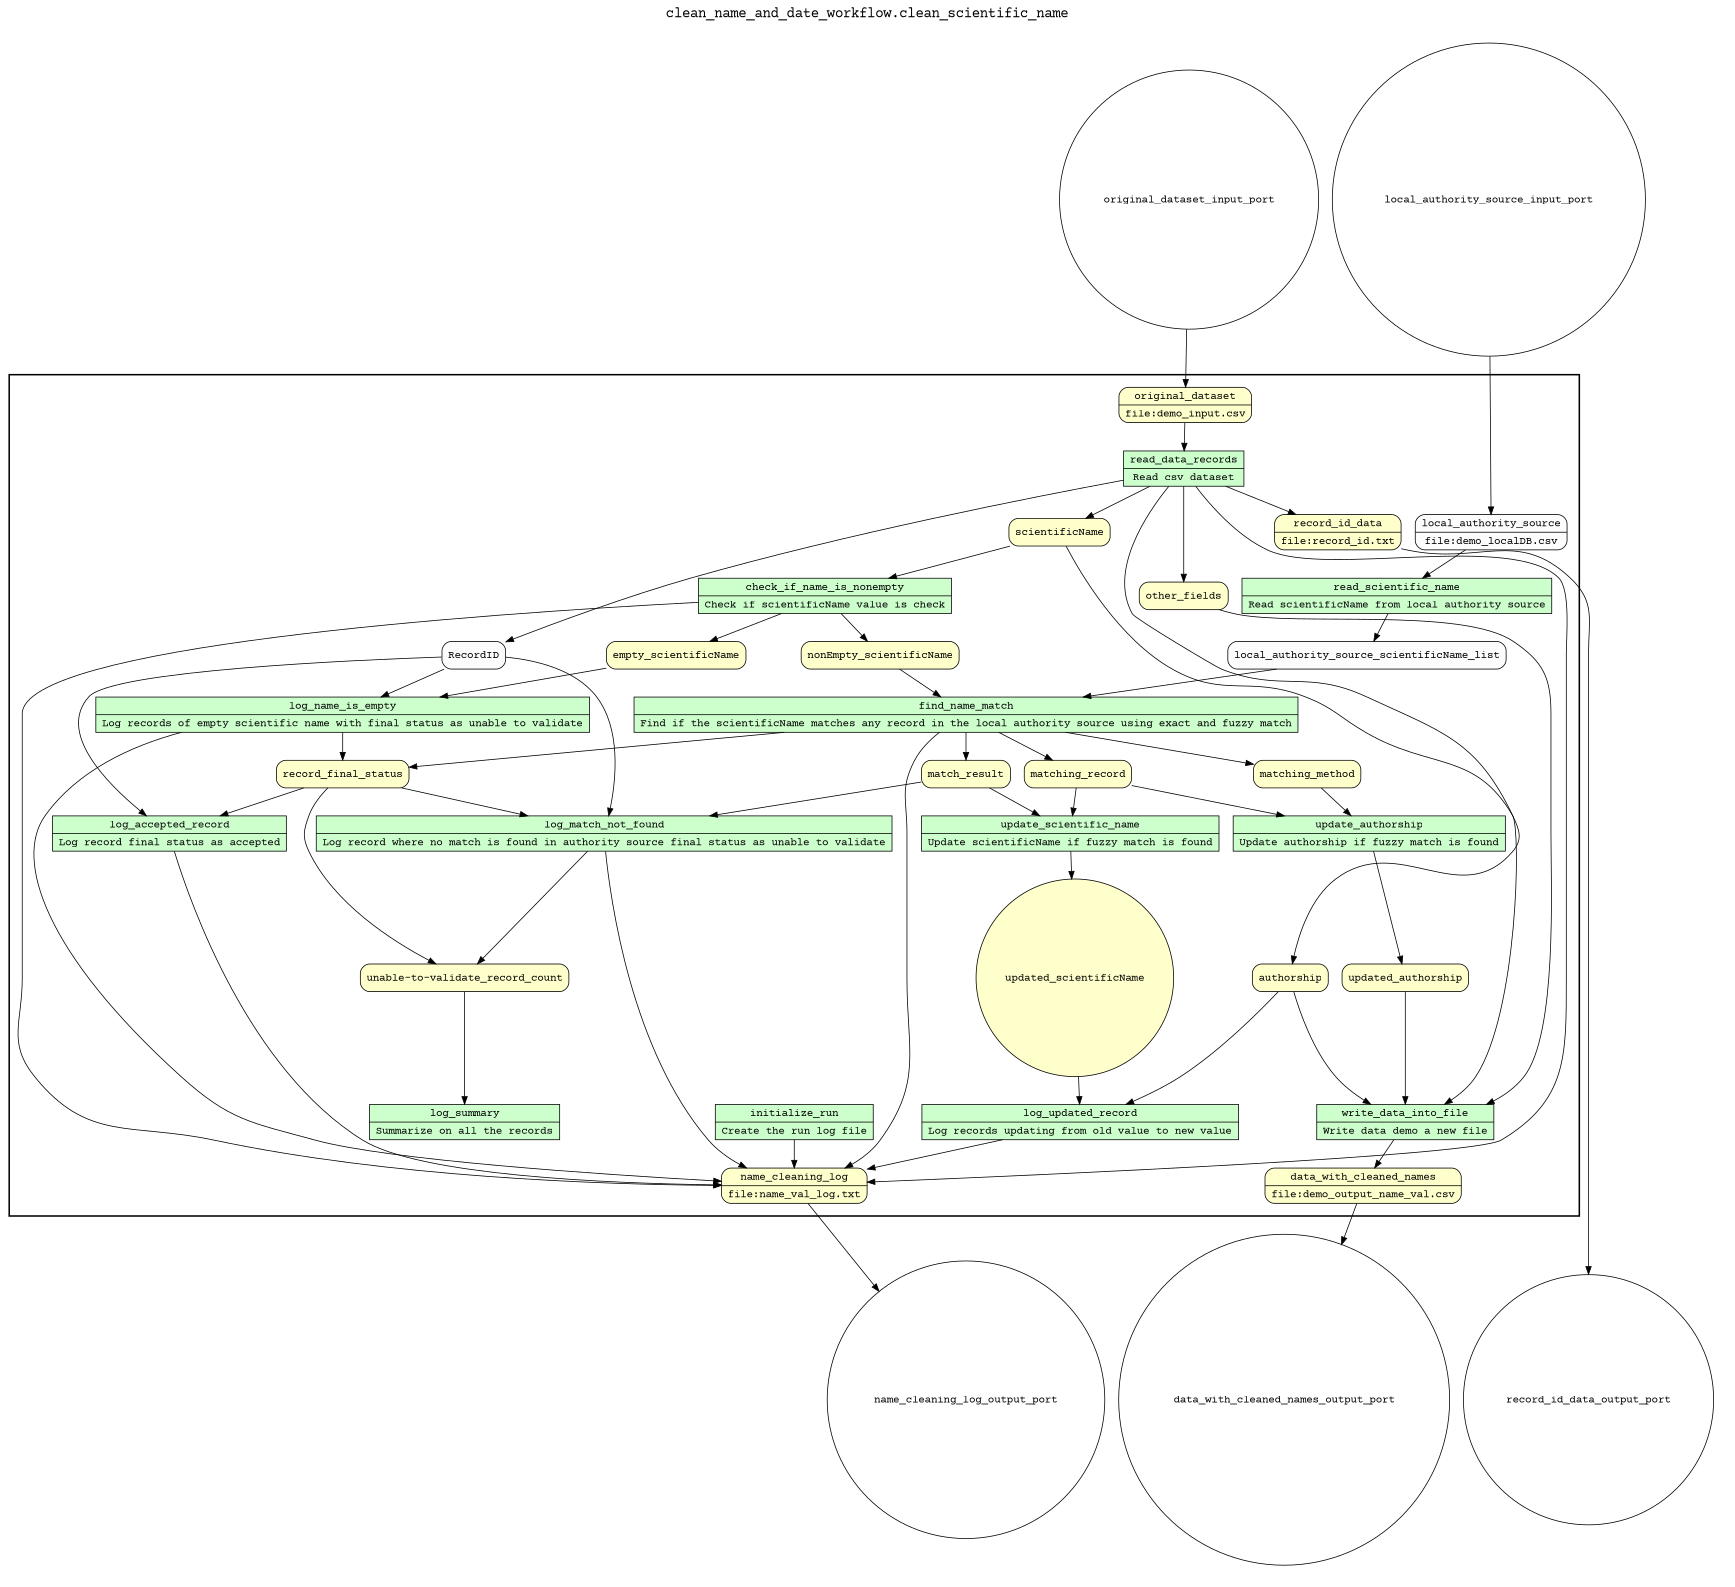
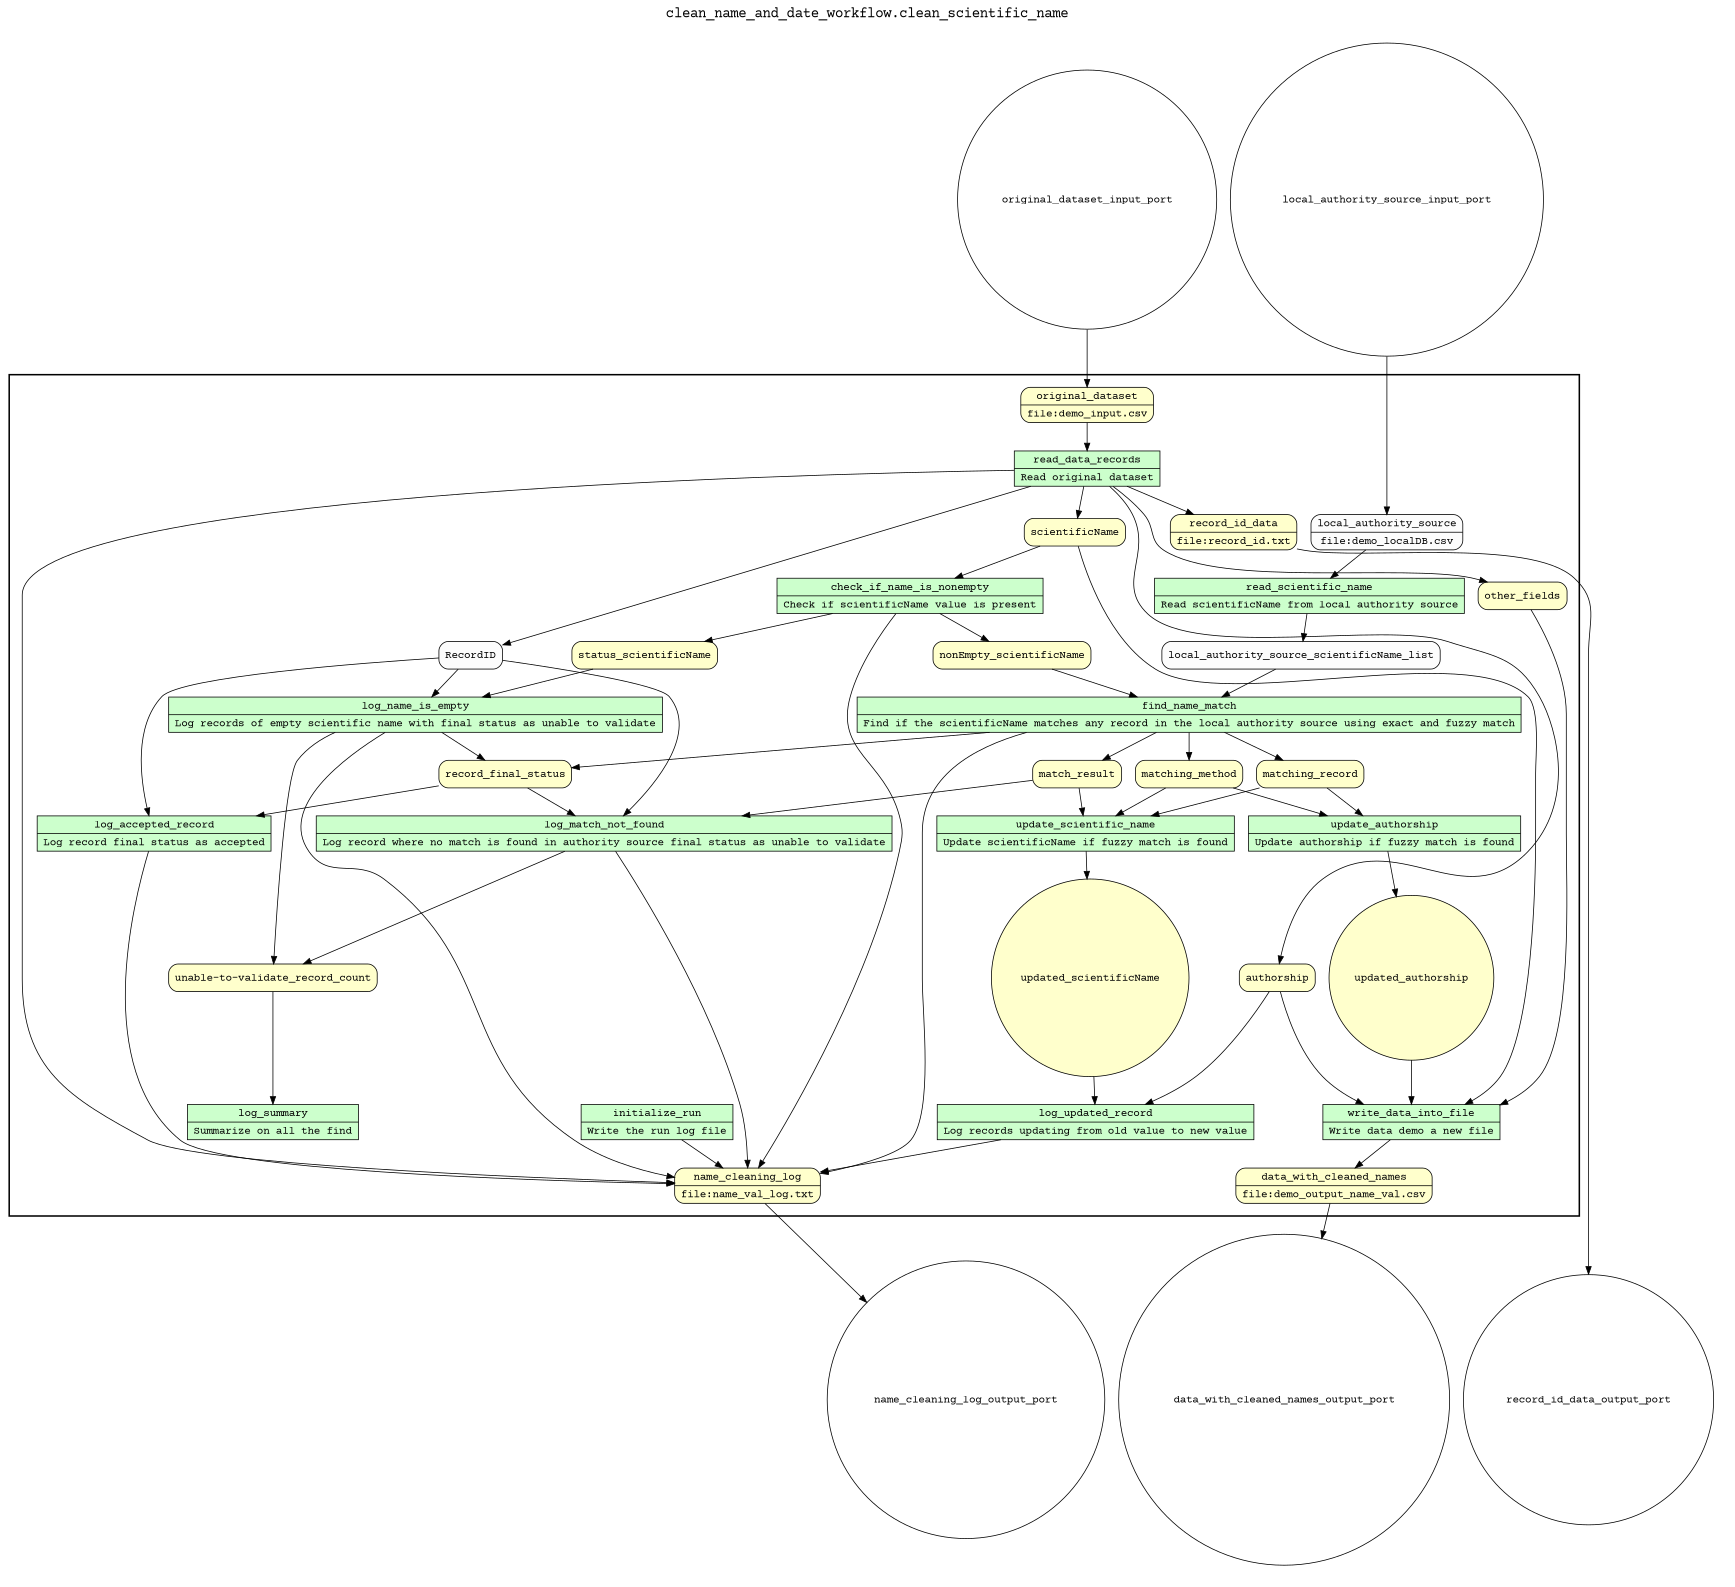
(1184, 477) -> (1087, 477)
(825, 604) -> (910, 604)
(676, 655) -> (645, 655)
none -> (1144, 800)
(335, 890) -> (284, 834)
(1405, 978) -> (1411, 978)
(465, 1130) -> (273, 1130)
(794, 1130) -> (657, 1130)
